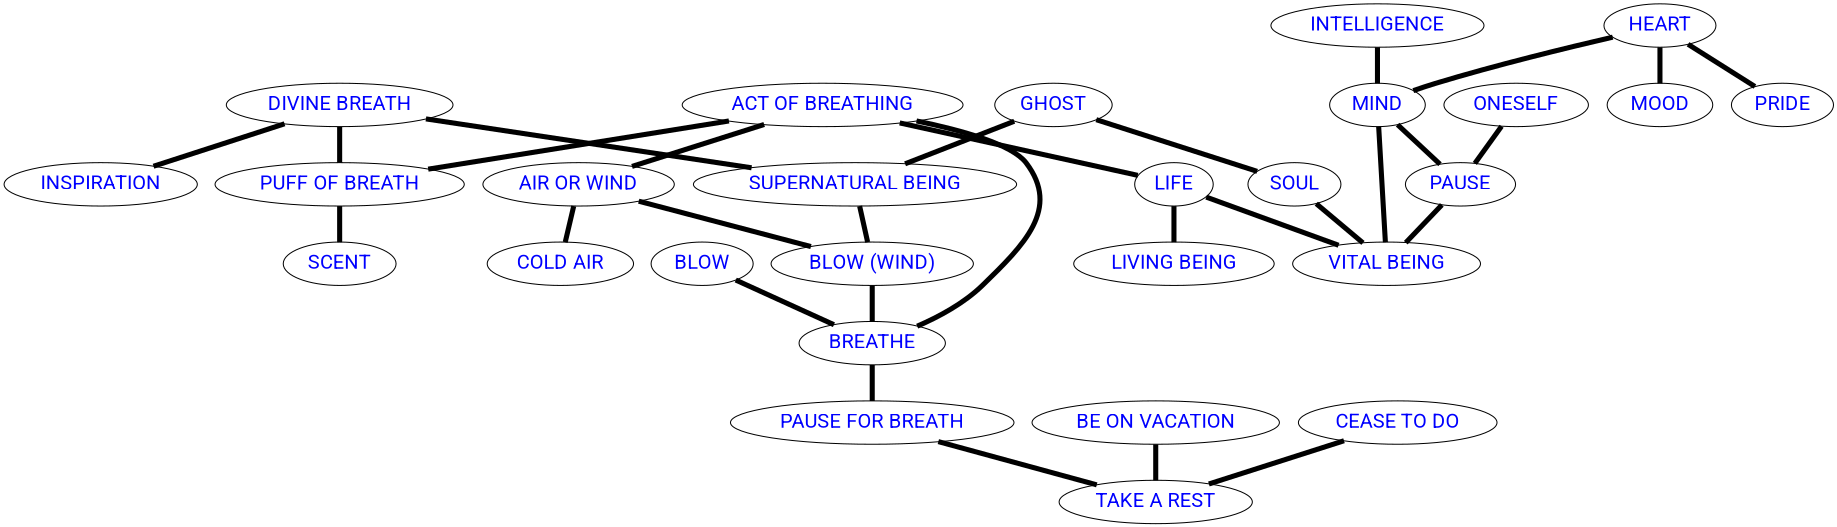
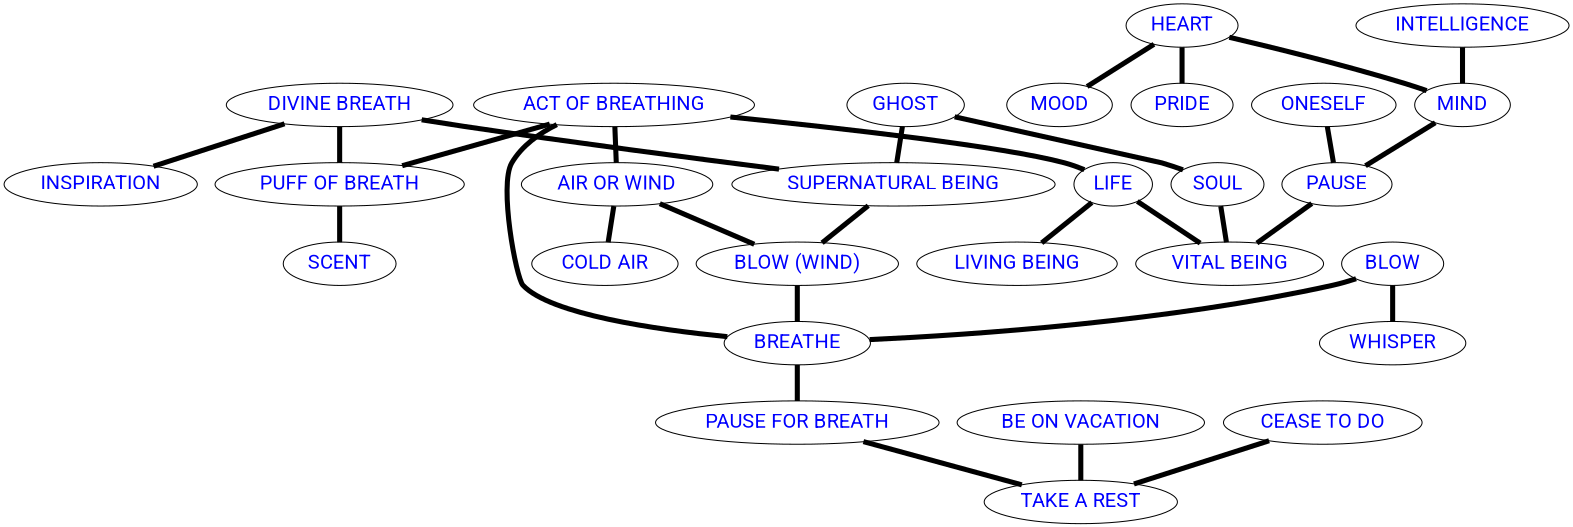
(1382, 184) -> none
none -> (1393, 343)
